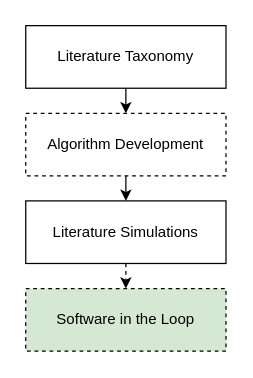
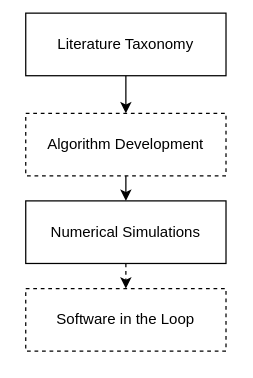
(126, 57) -> (126, 44)
(126, 232) -> (126, 232)
(126, 319) -> (126, 319)
